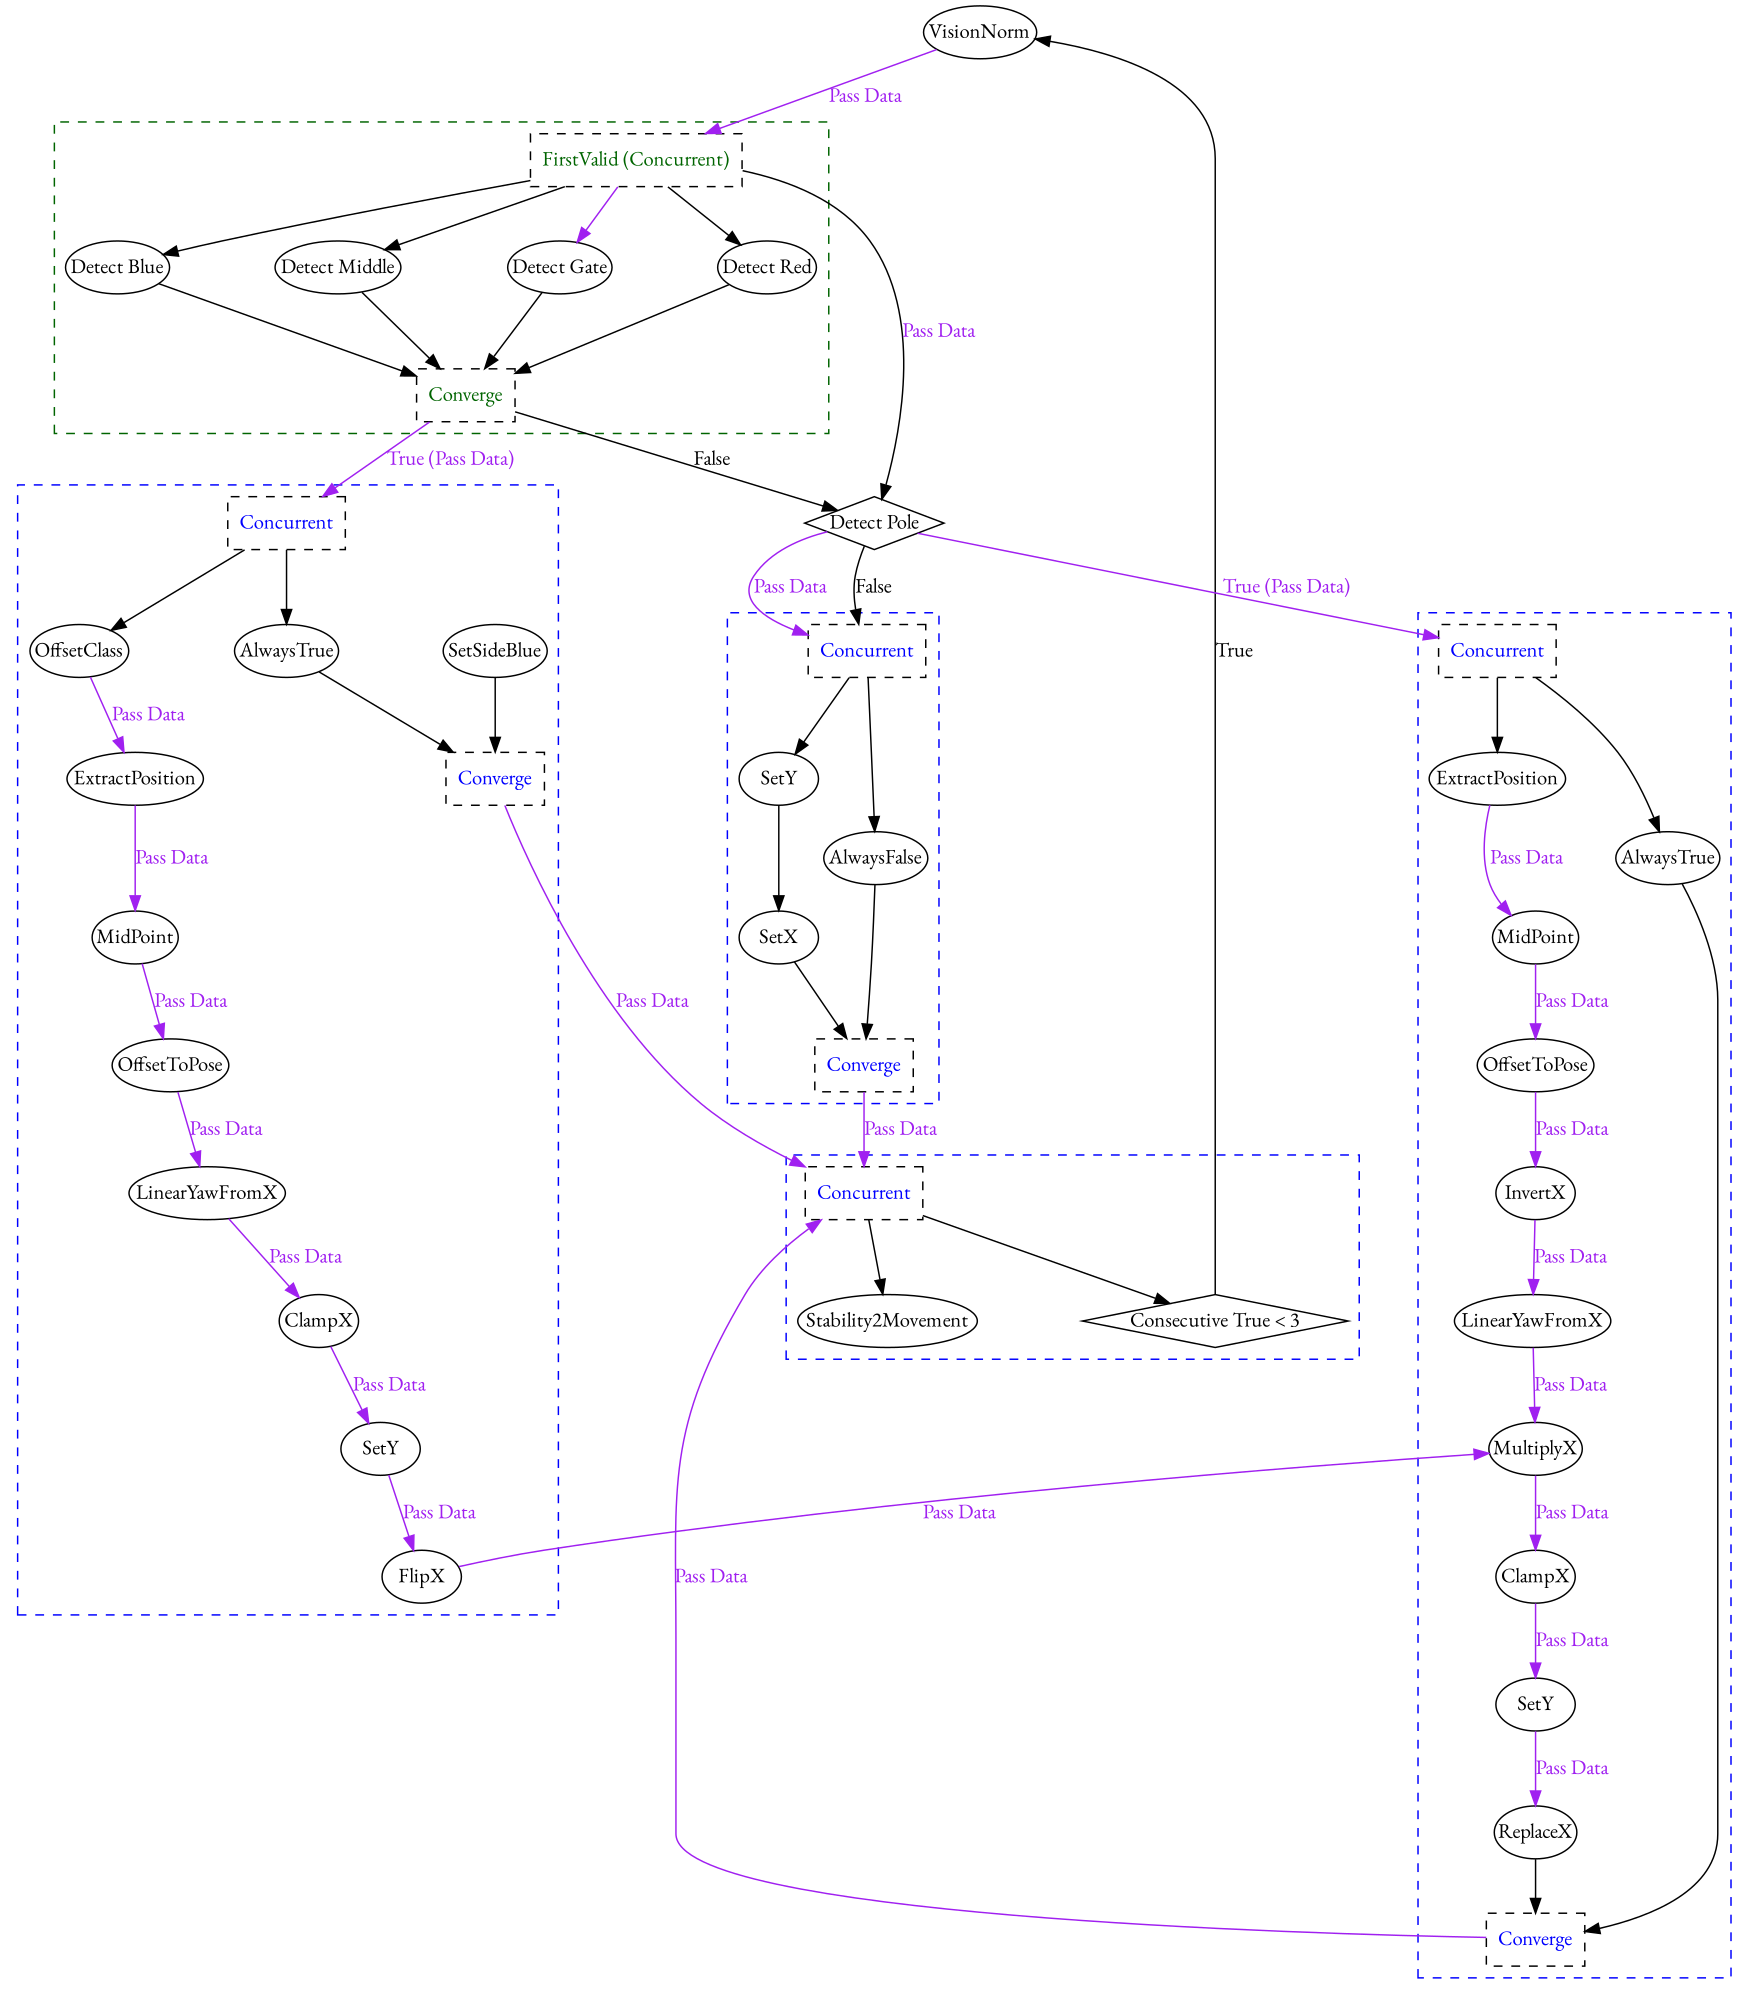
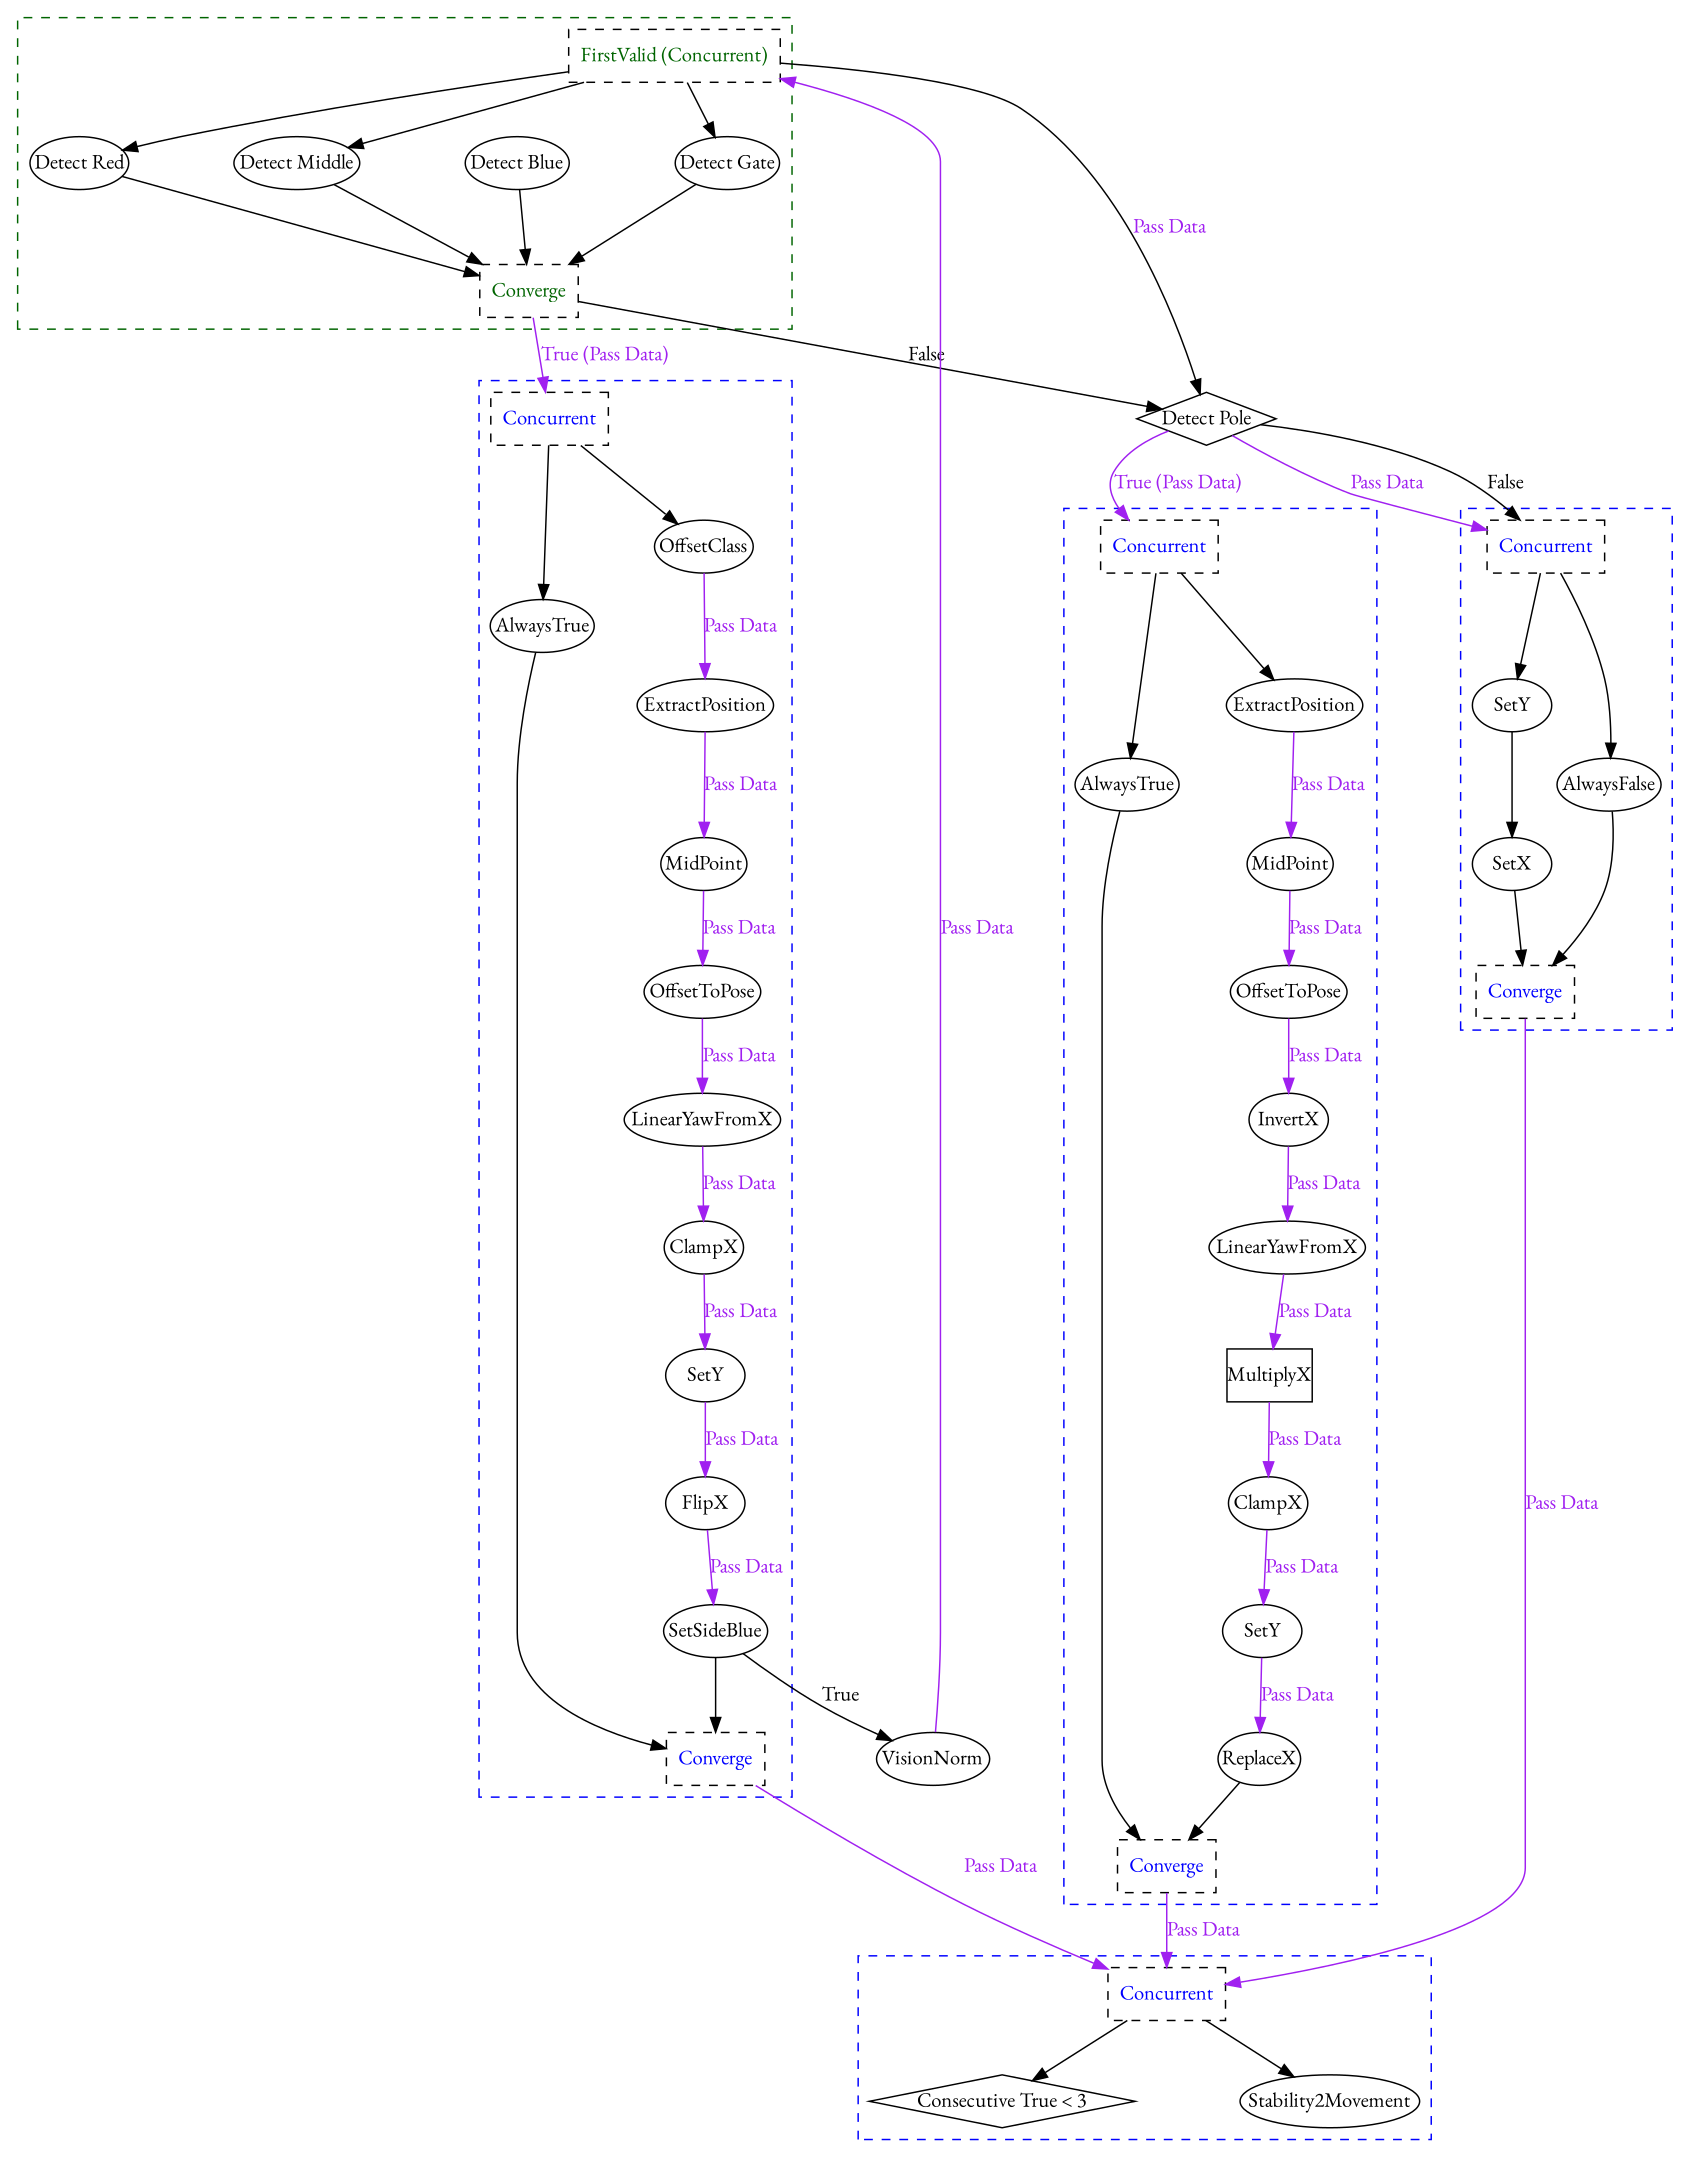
(602, 209) -> (698, 103)
(354, 214) -> none
(1215, 617) -> (808, 1698)
(1536, 1449) -> (1270, 1375)
(965, 1498) -> (710, 1560)
